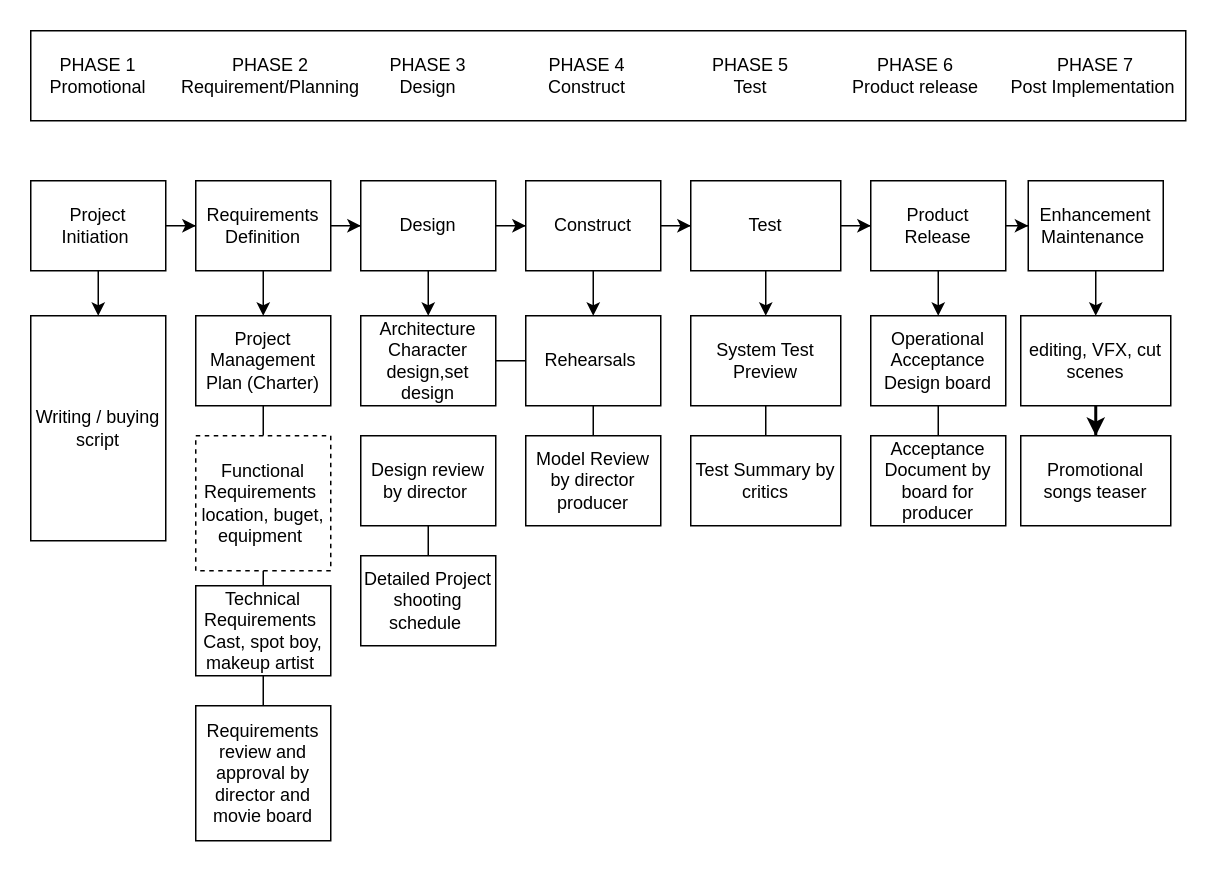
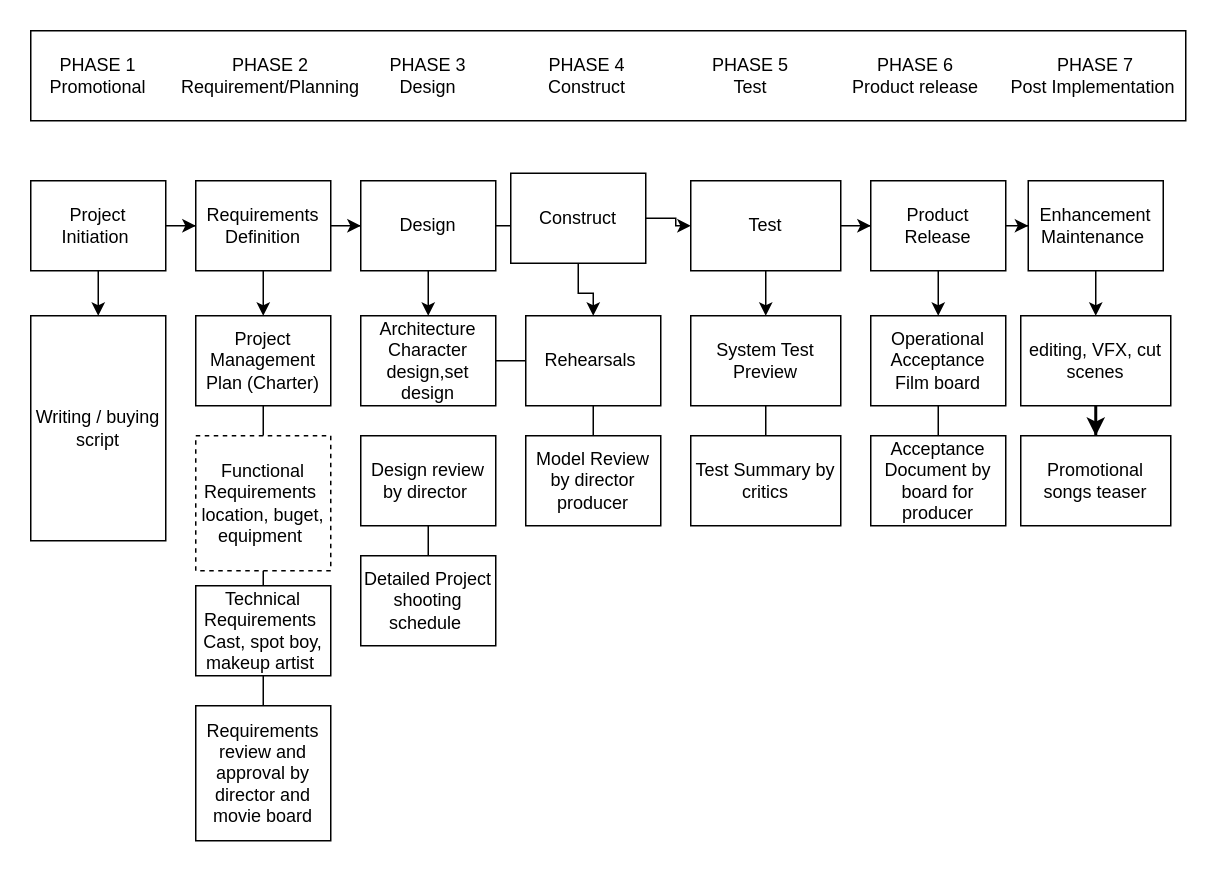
(593, 226) -> (578, 218)
(938, 361) -> (938, 361)
